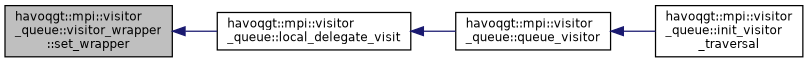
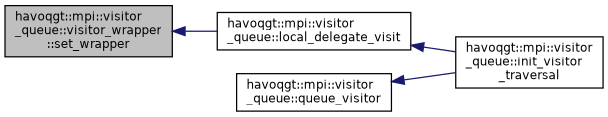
(440, 31) -> (440, 49)
